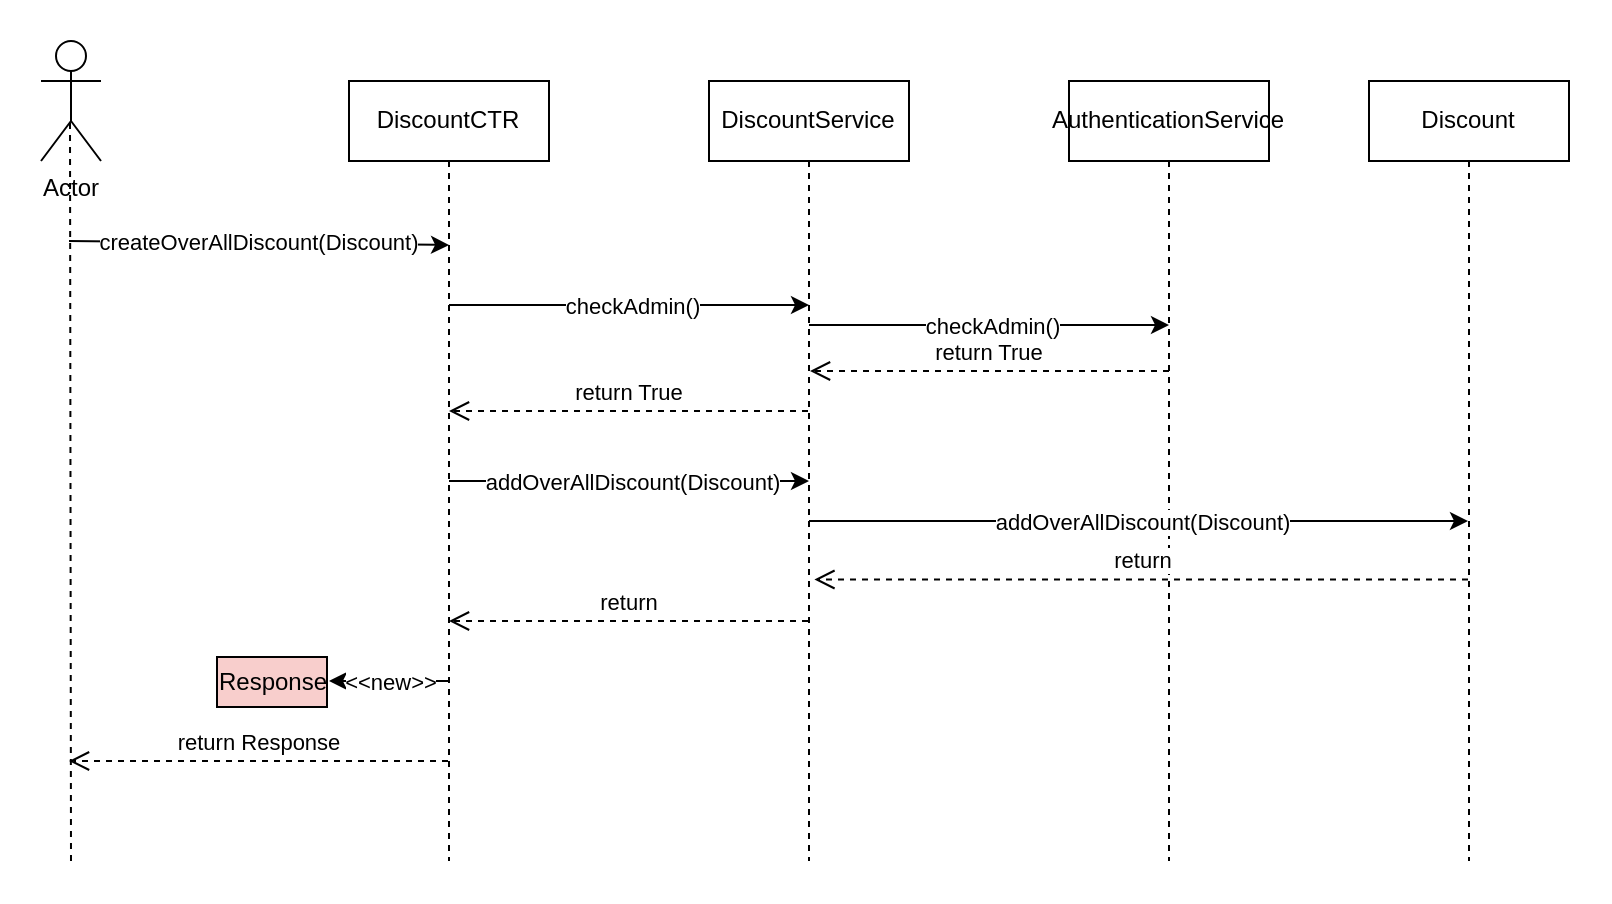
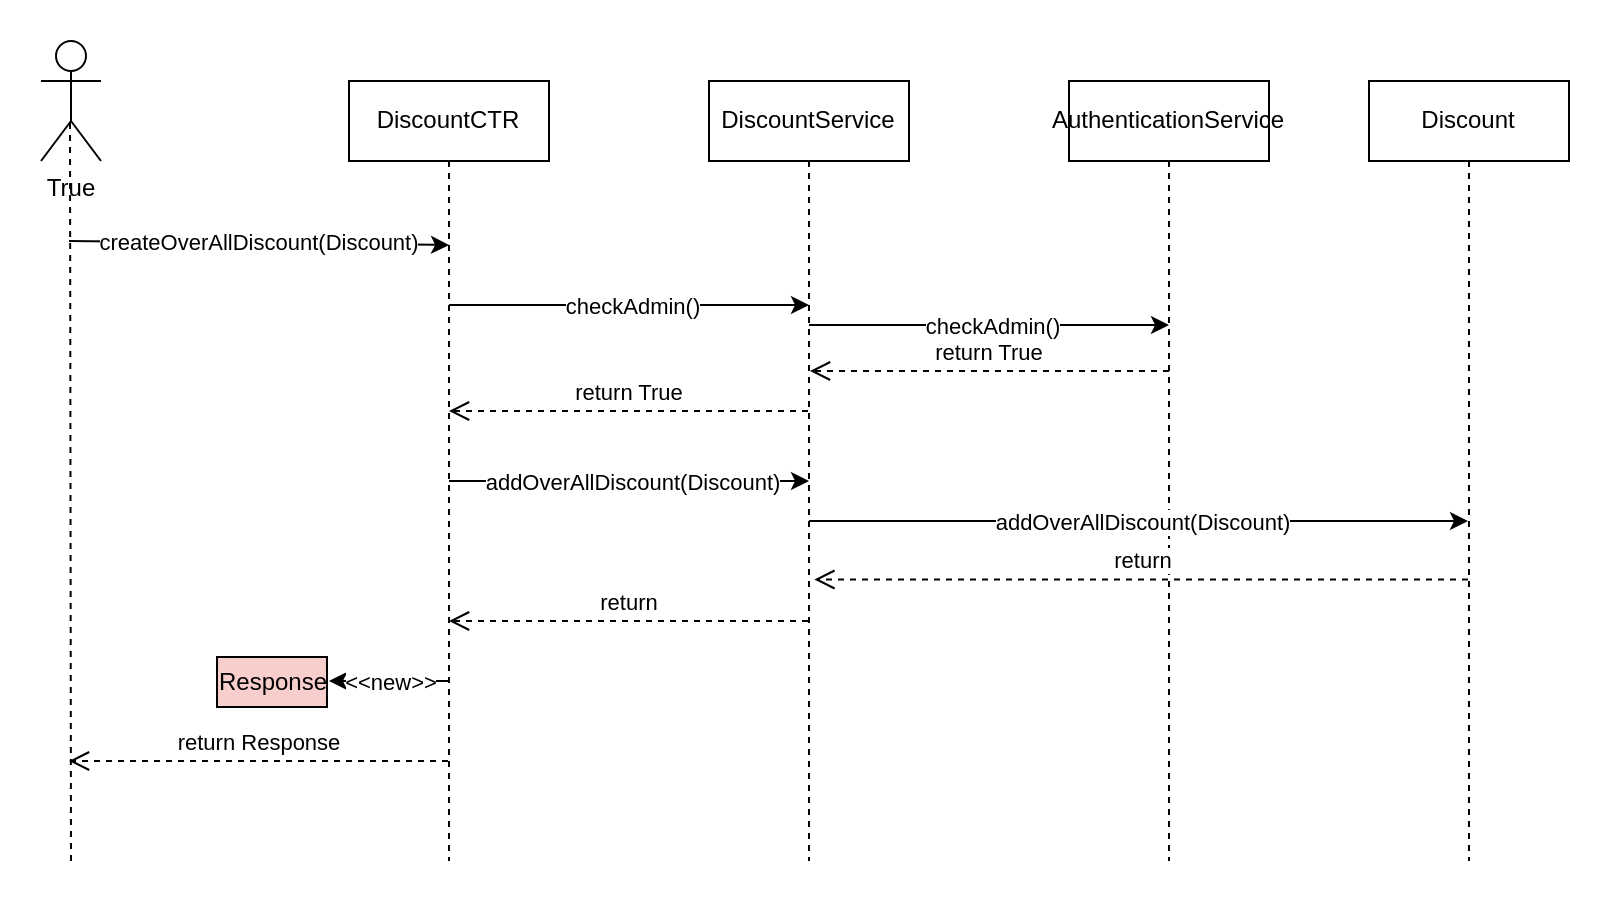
(72, 189) -> (72, 189)
